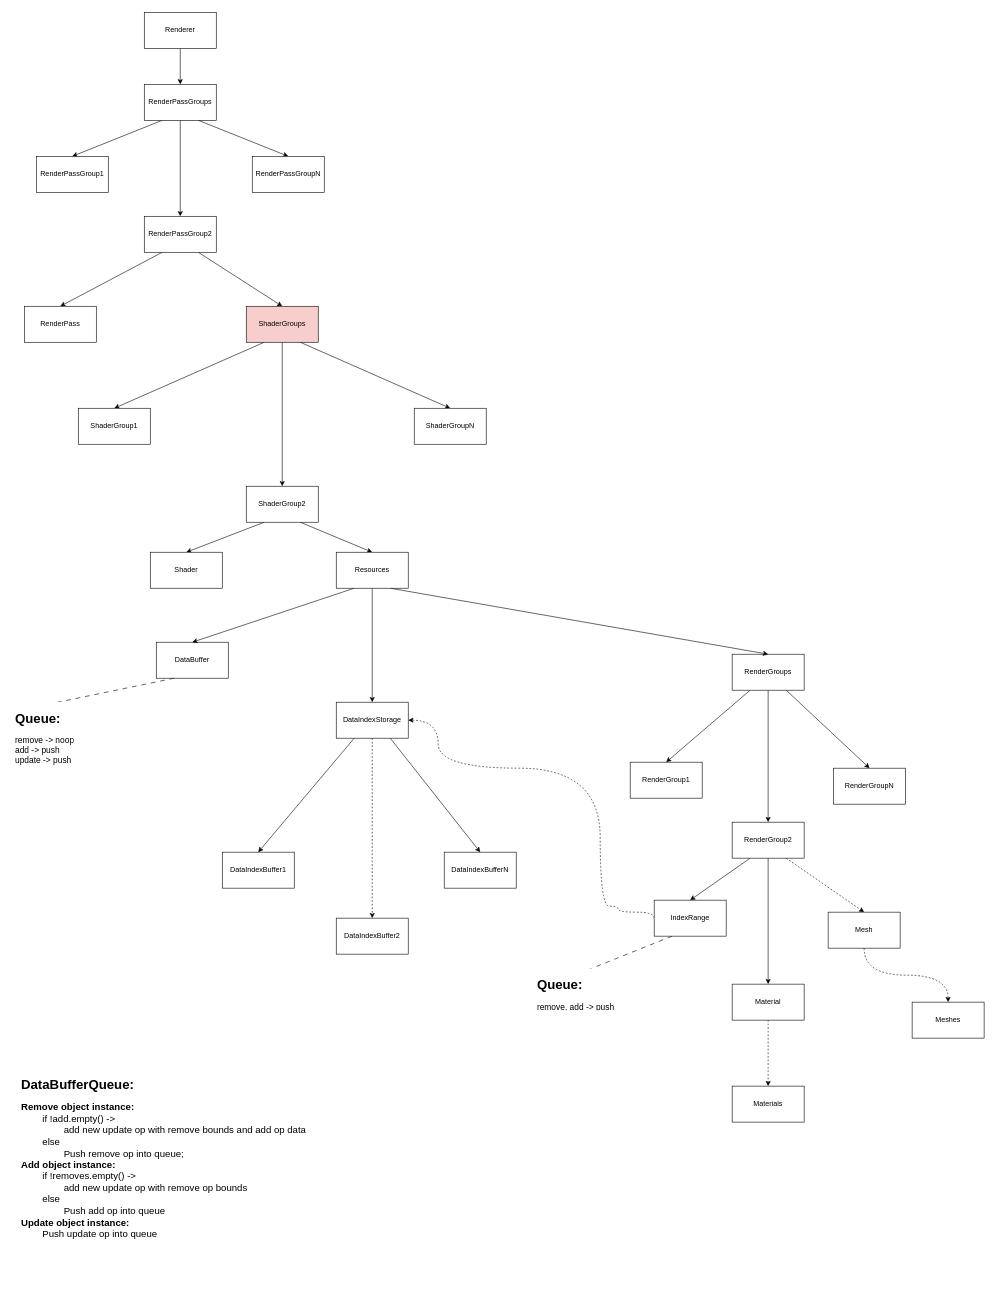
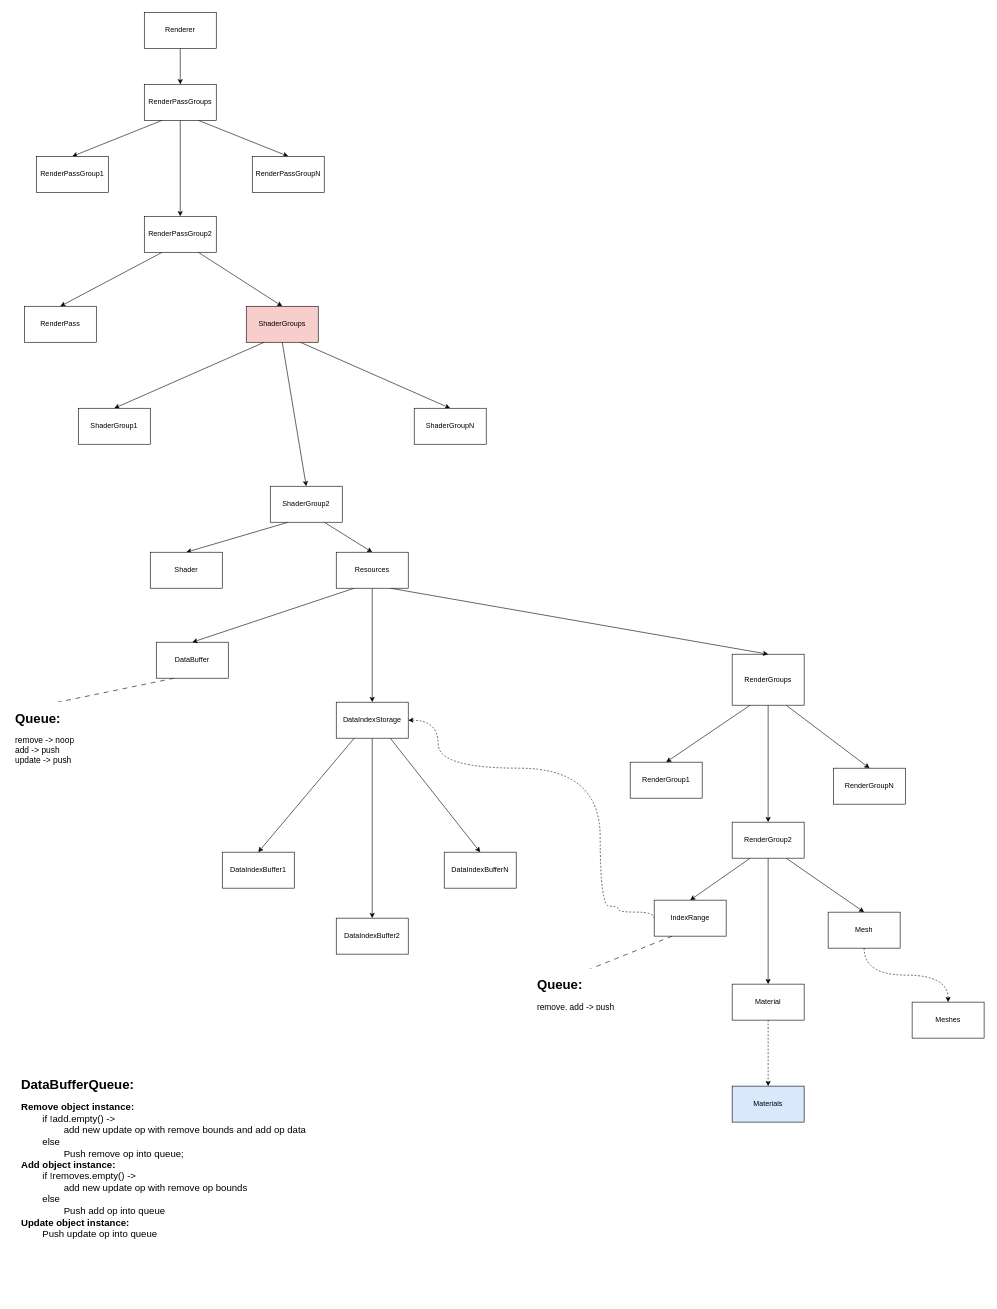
(282, 504) -> (306, 504)
(768, 672) -> (768, 680)
(372, 826) -> (372, 826)
(823, 884) -> (823, 884)
(768, 1104) -> (768, 1104)
